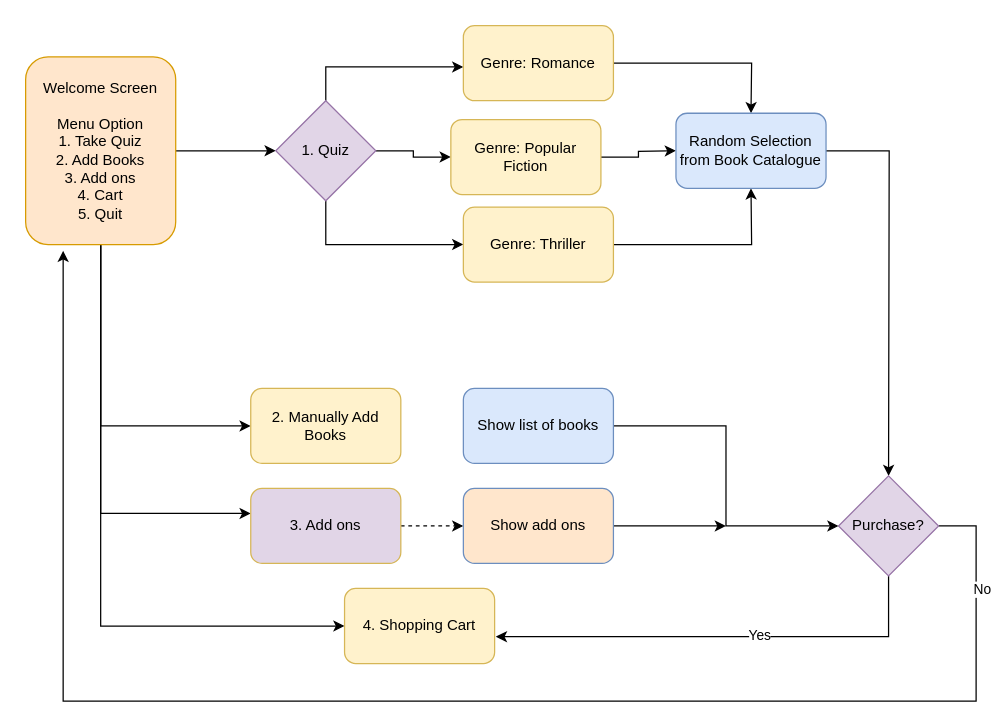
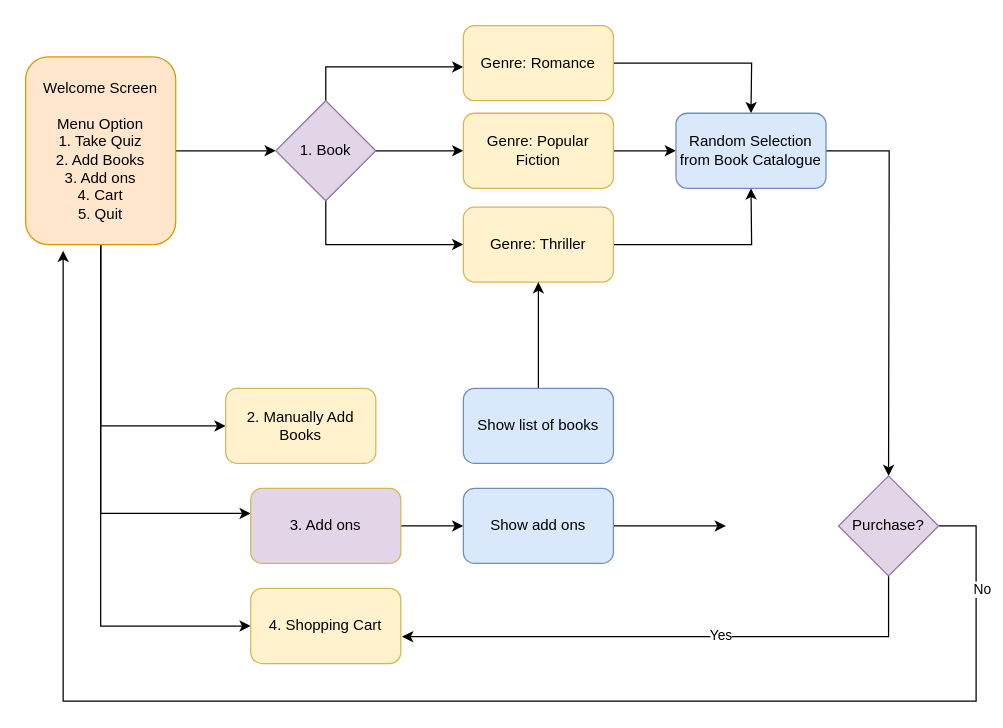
(326, 151) -> (326, 151)
(526, 157) -> (538, 151)
(326, 426) -> (301, 426)
(726, 472) -> (538, 339)
(428, 526) -> (428, 526)
(538, 526) -> (538, 526)
(419, 626) -> (326, 626)
